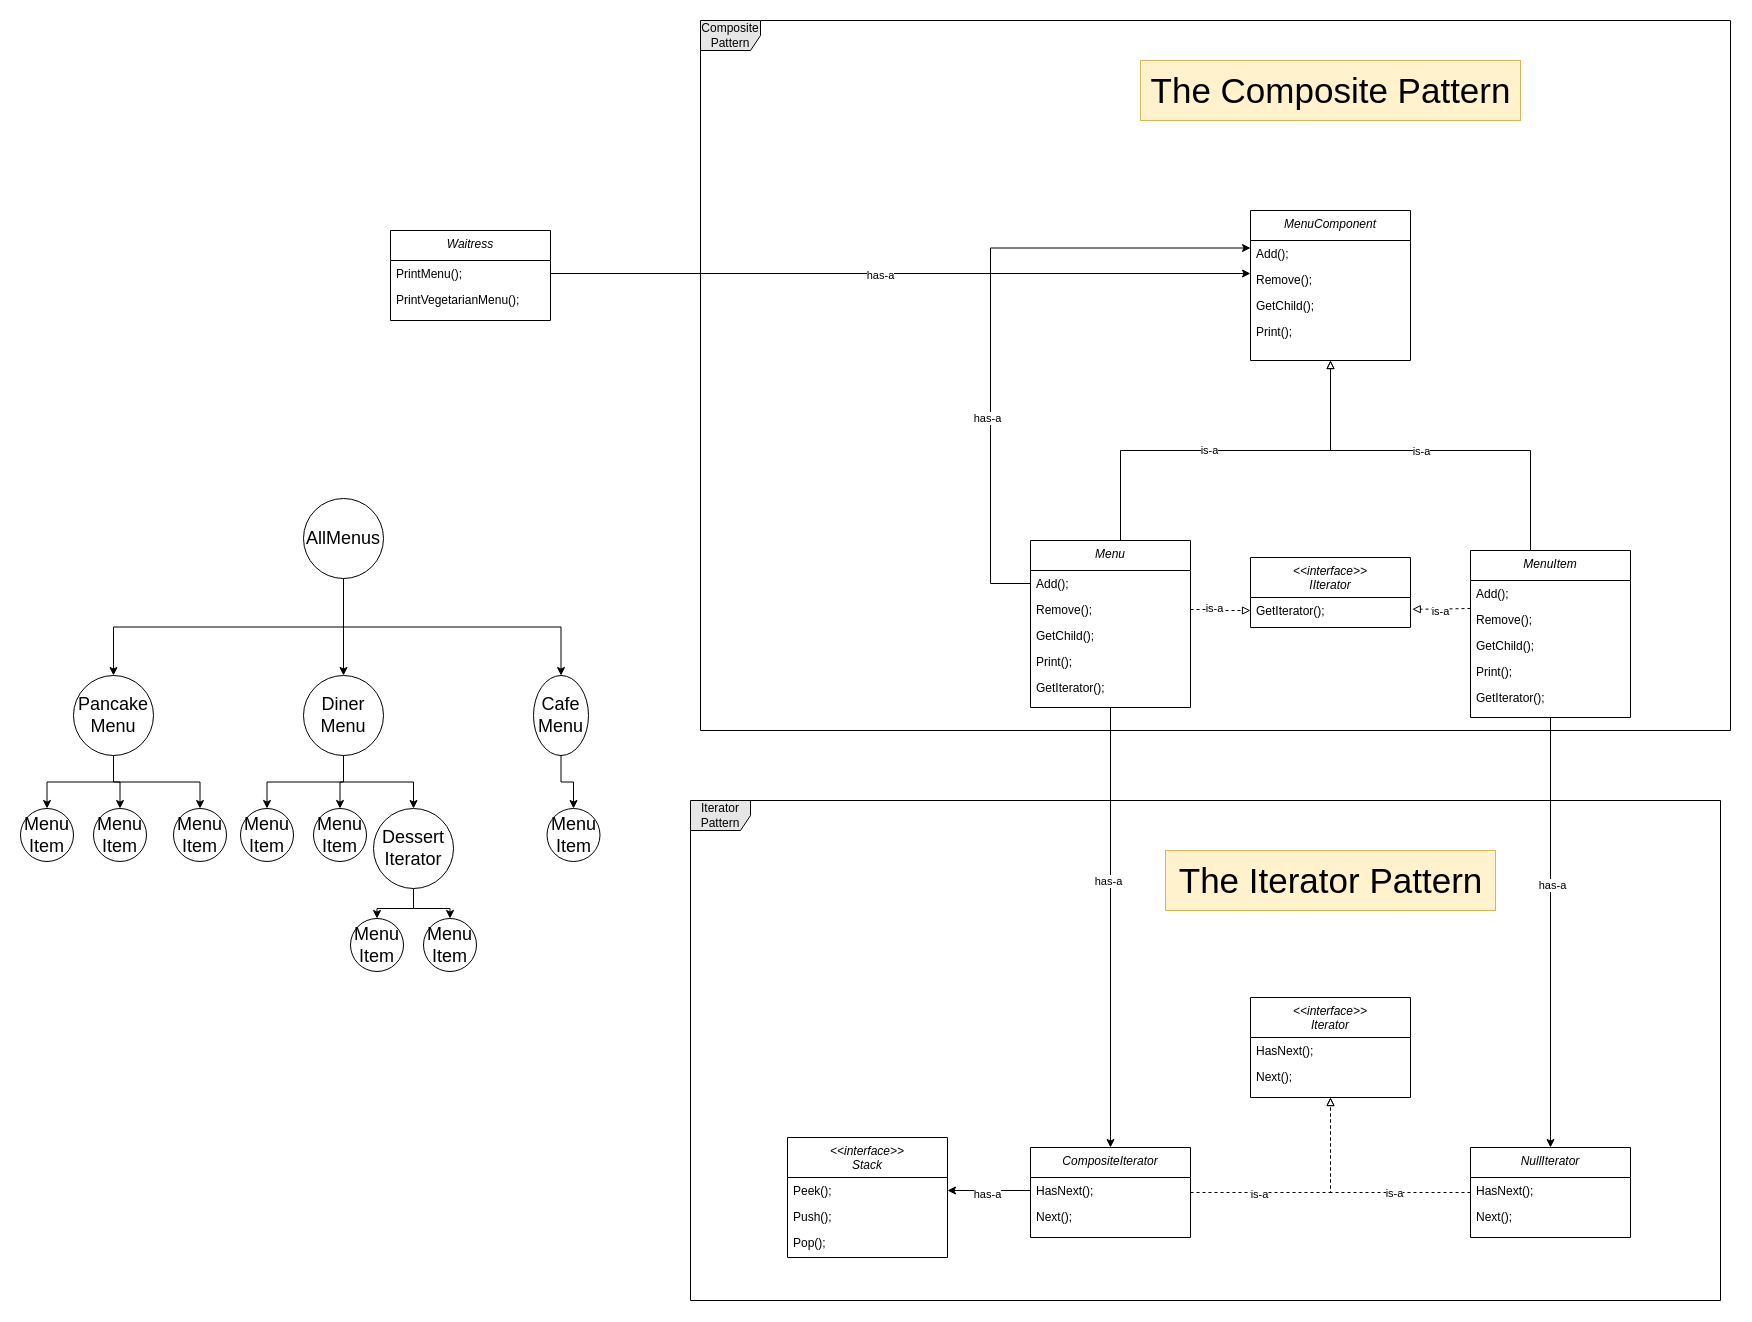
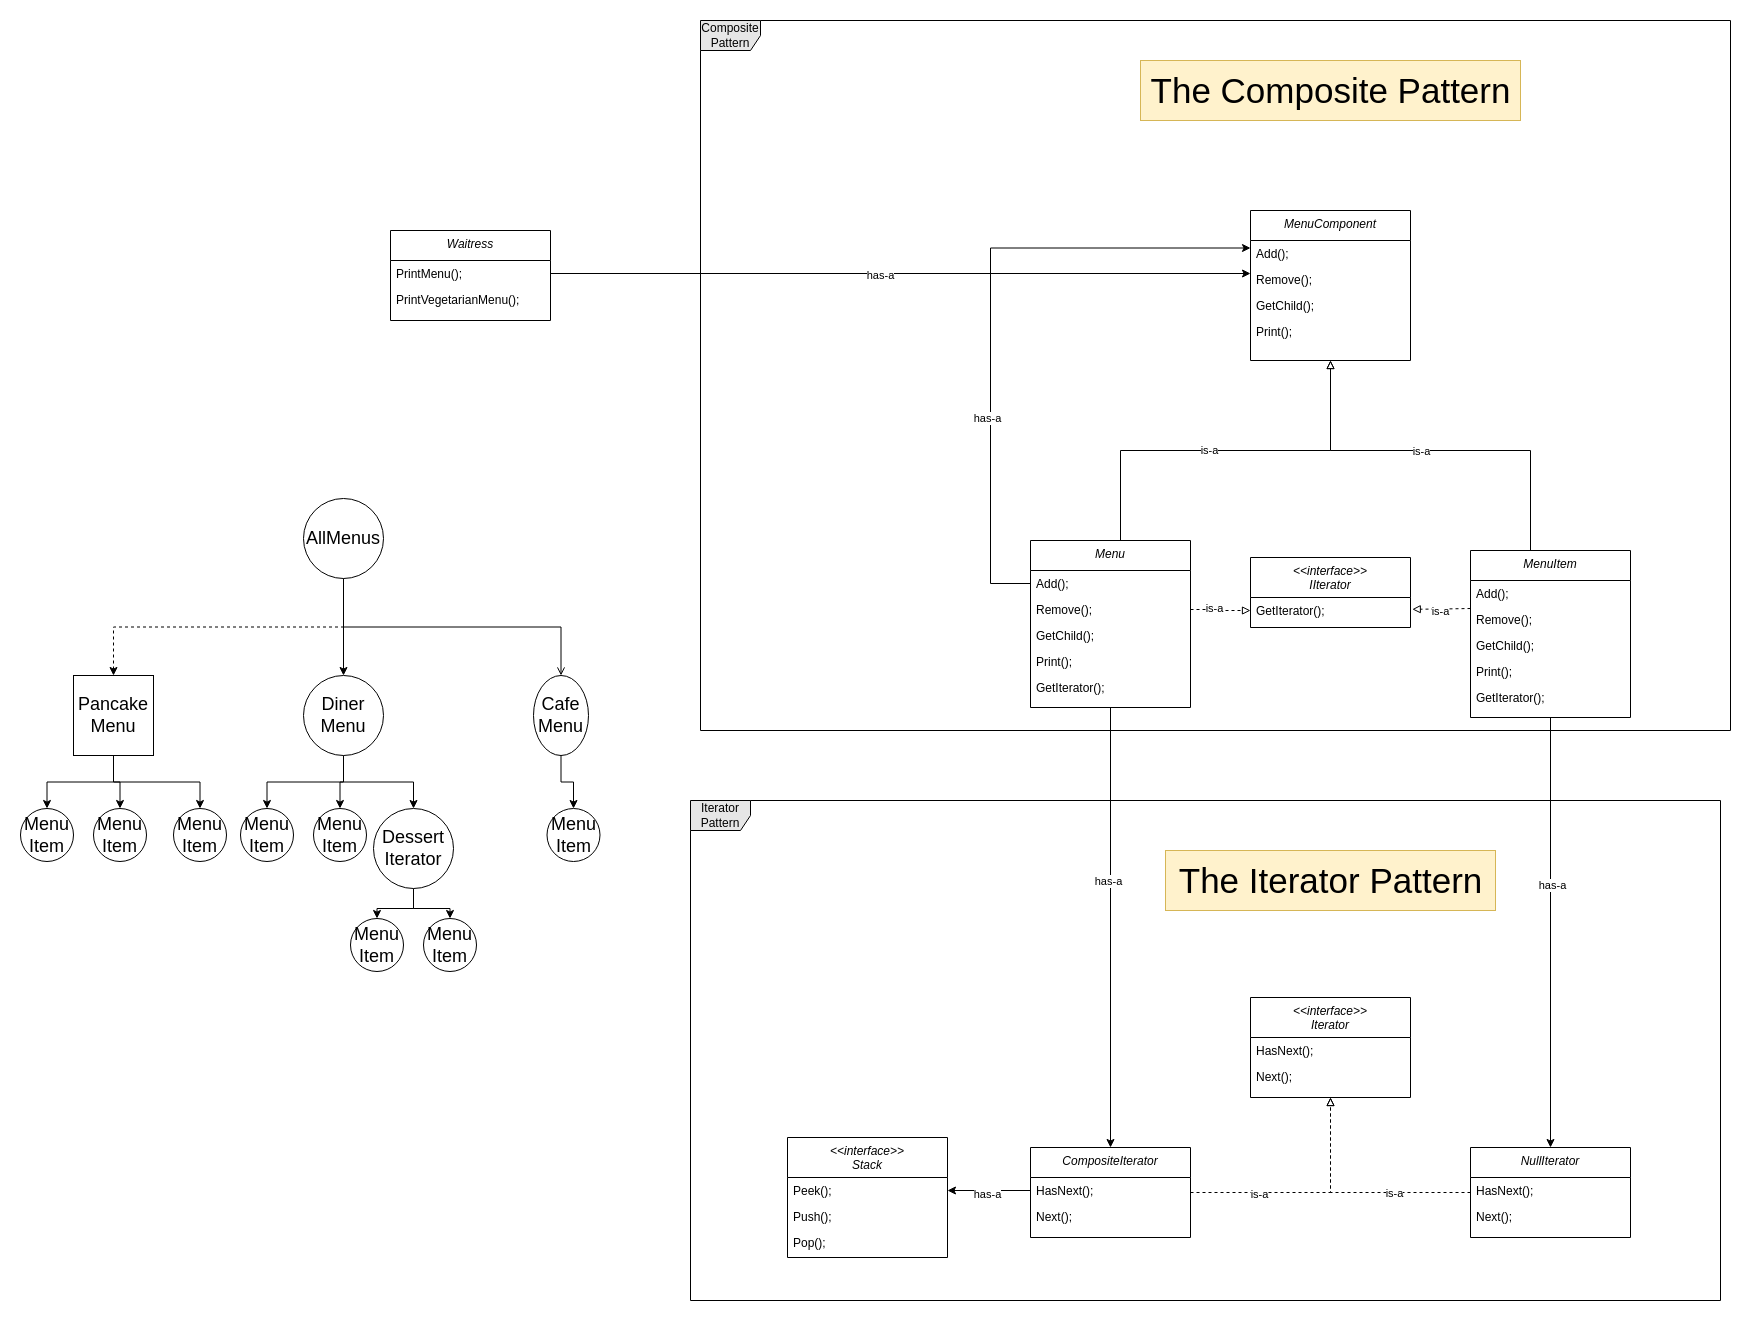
(207, 627) -> (207, 627)
(561, 667) -> (561, 668)
(114, 716) -> (114, 716)
